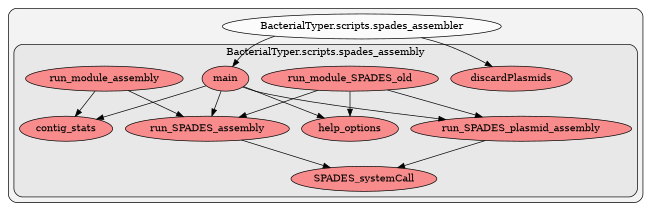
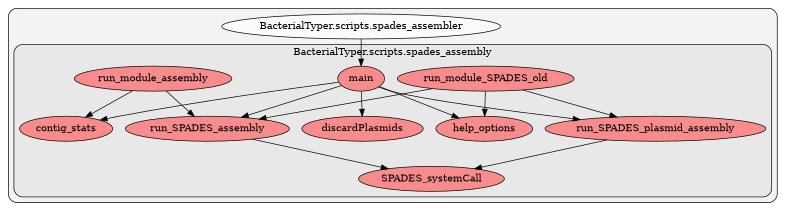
(456, 49) -> (362, 97)
